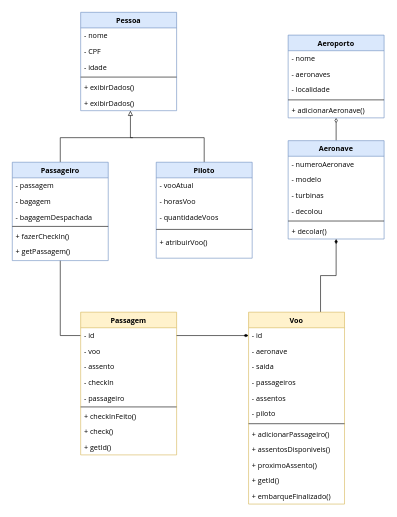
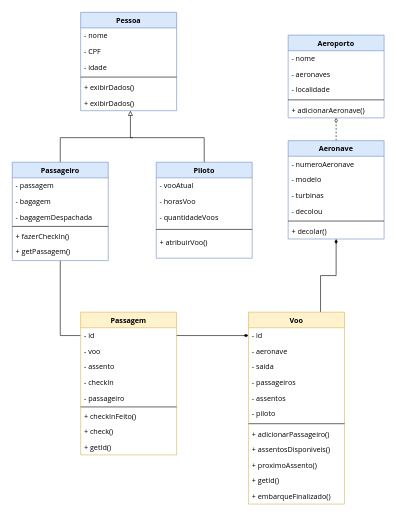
(336, 132) -> (336, 132)
